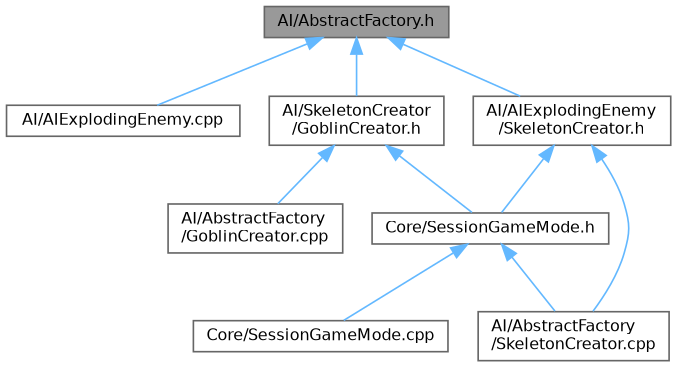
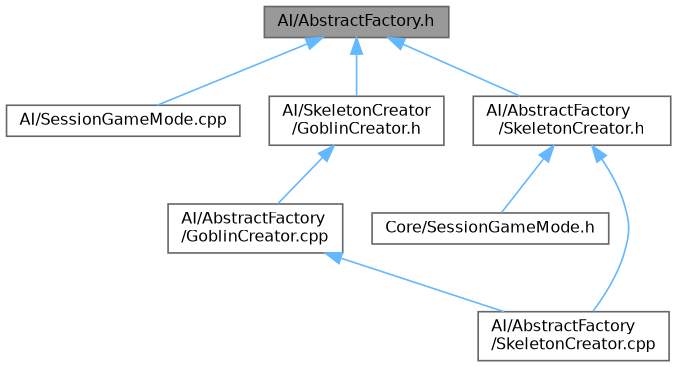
(123, 121) -> (123, 121)
(572, 121) -> (572, 121)
(436, 184) -> none
(533, 284) -> (423, 285)
(321, 336) -> none
